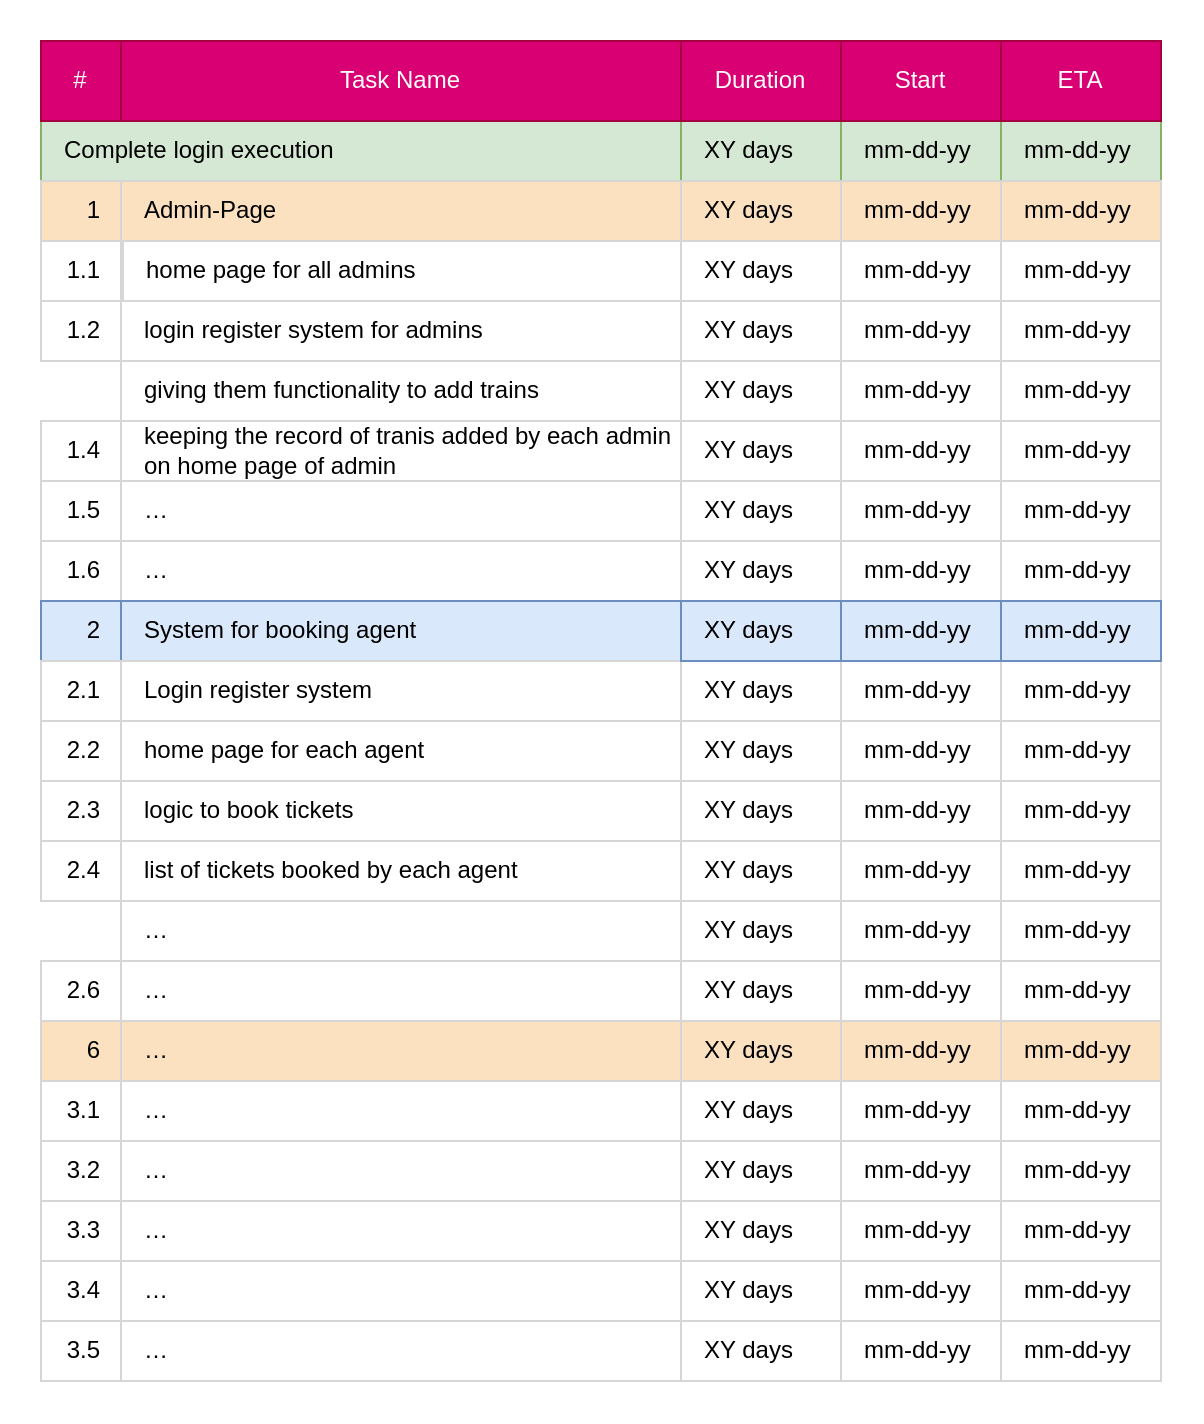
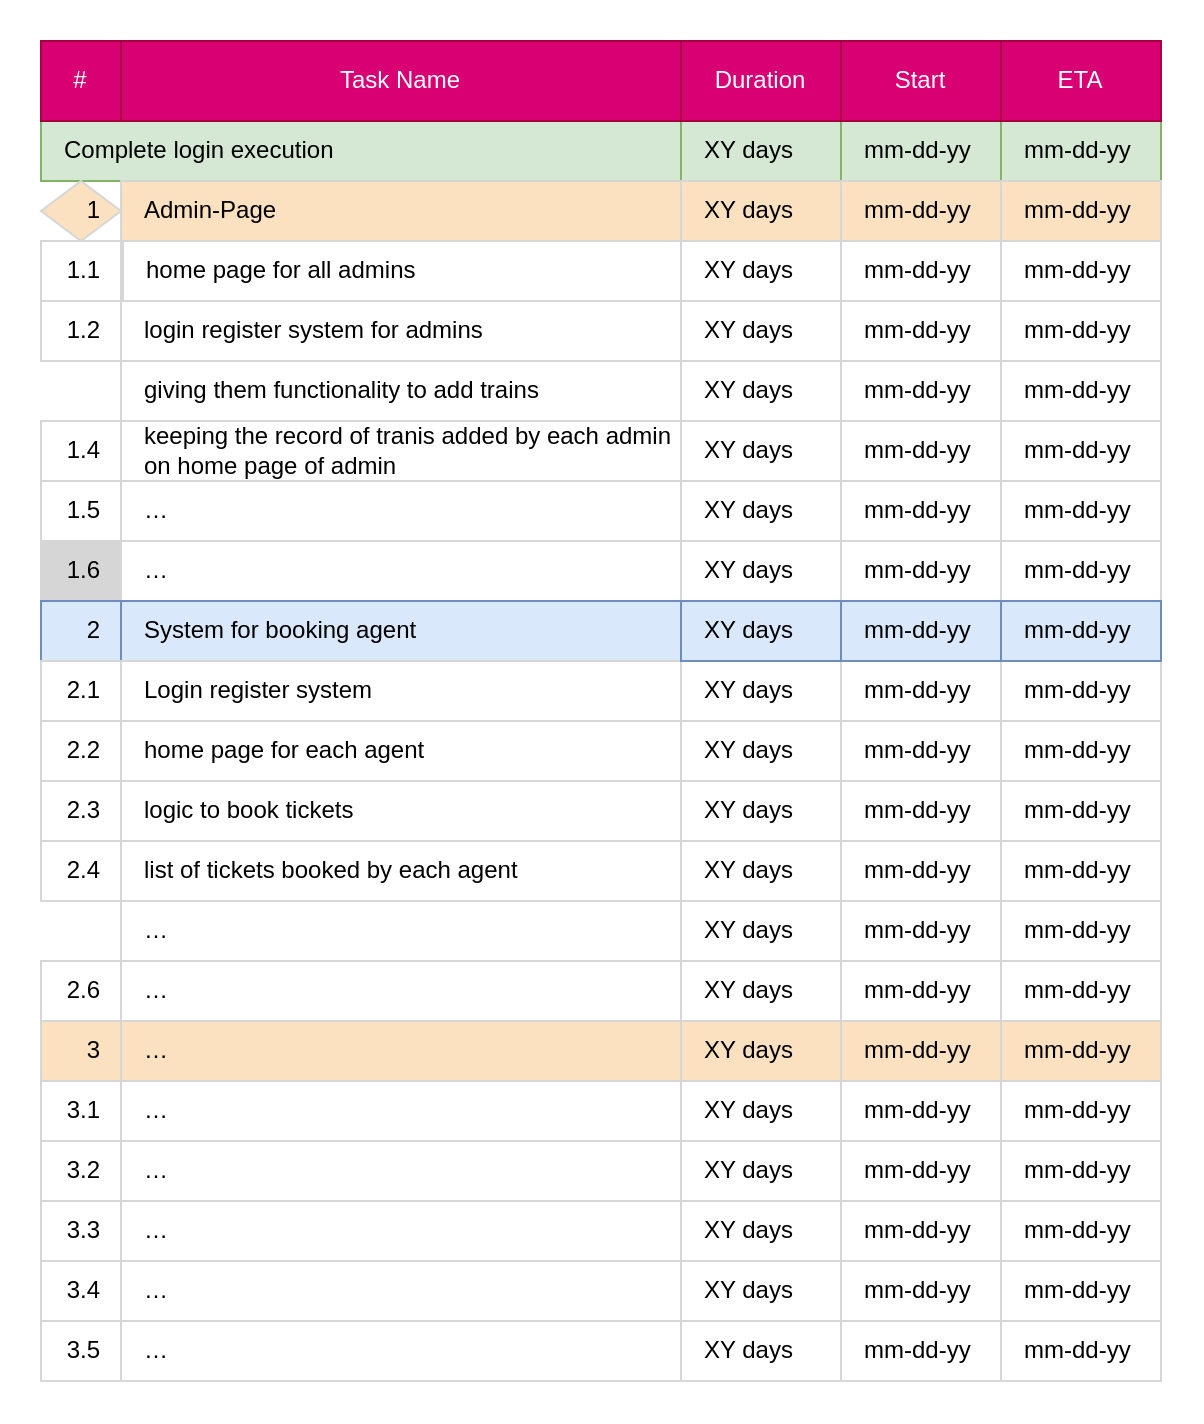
(81, 211) -> (81, 211)
(81, 571) -> (81, 571)
(94, 1051) -> (94, 1051)
